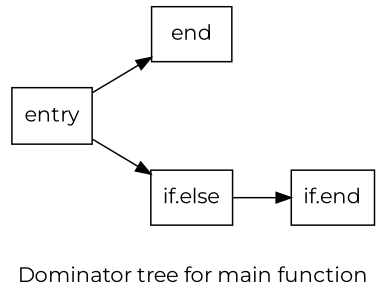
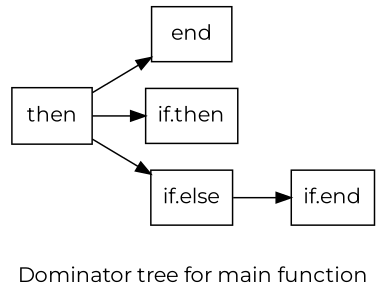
(52, 116) -> (52, 116)
none -> (192, 116)
